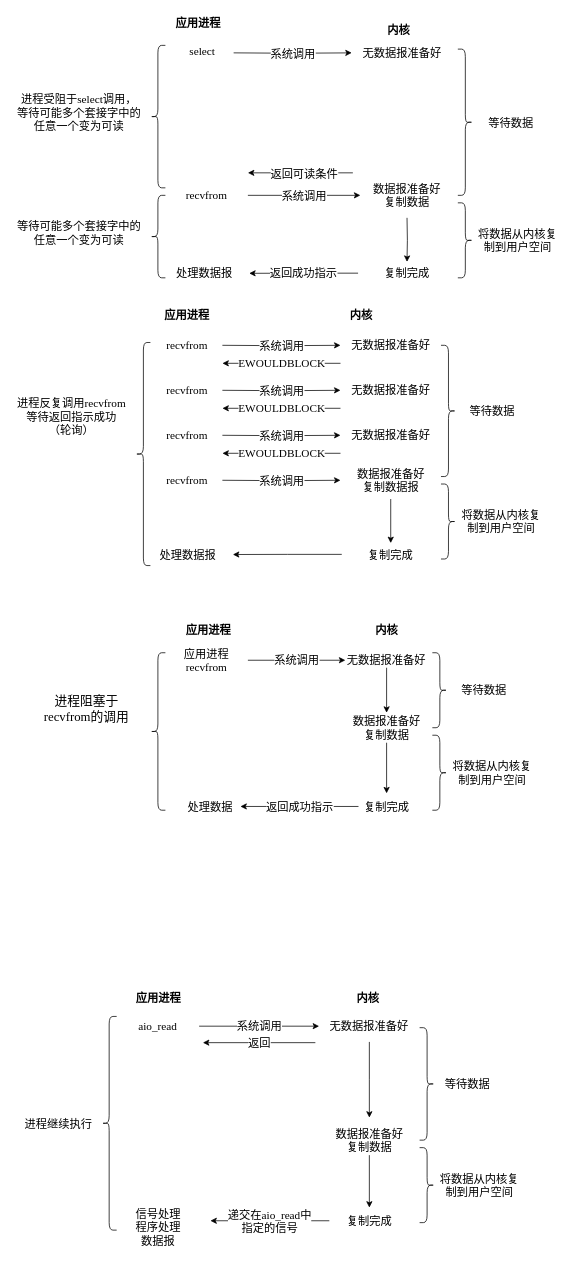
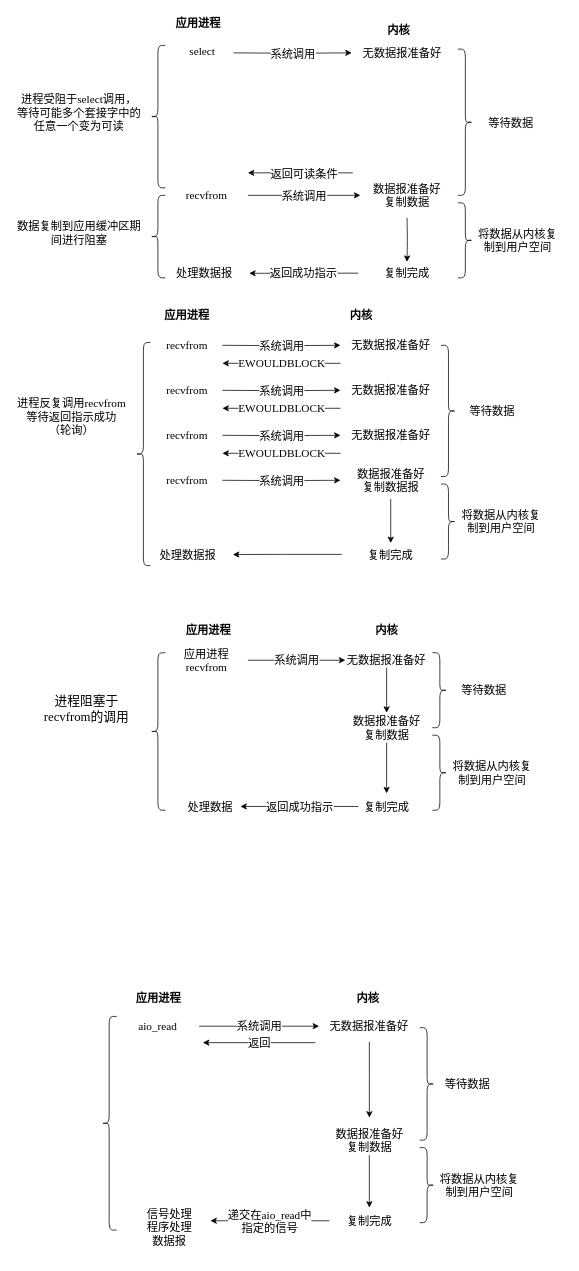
(79, 233) -> (79, 233)
(59, 1124) -> none
(158, 1228) -> (170, 1228)
